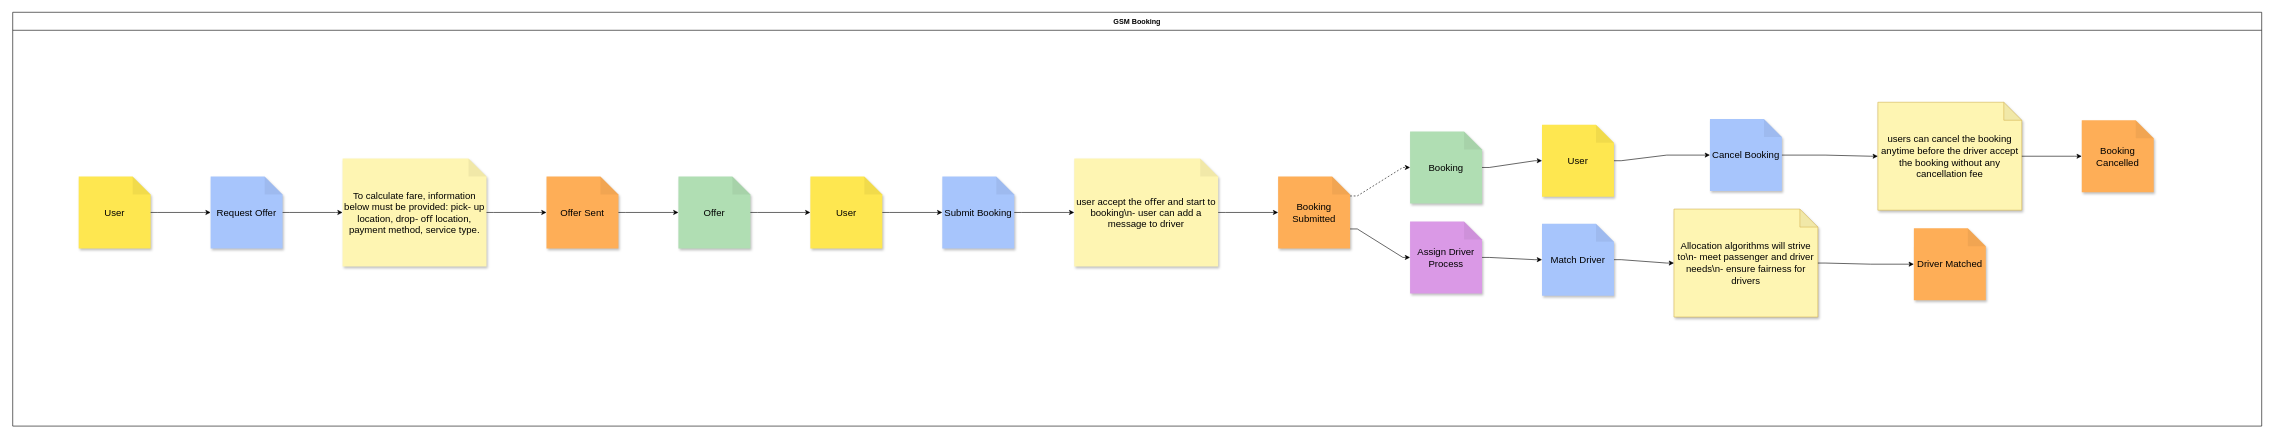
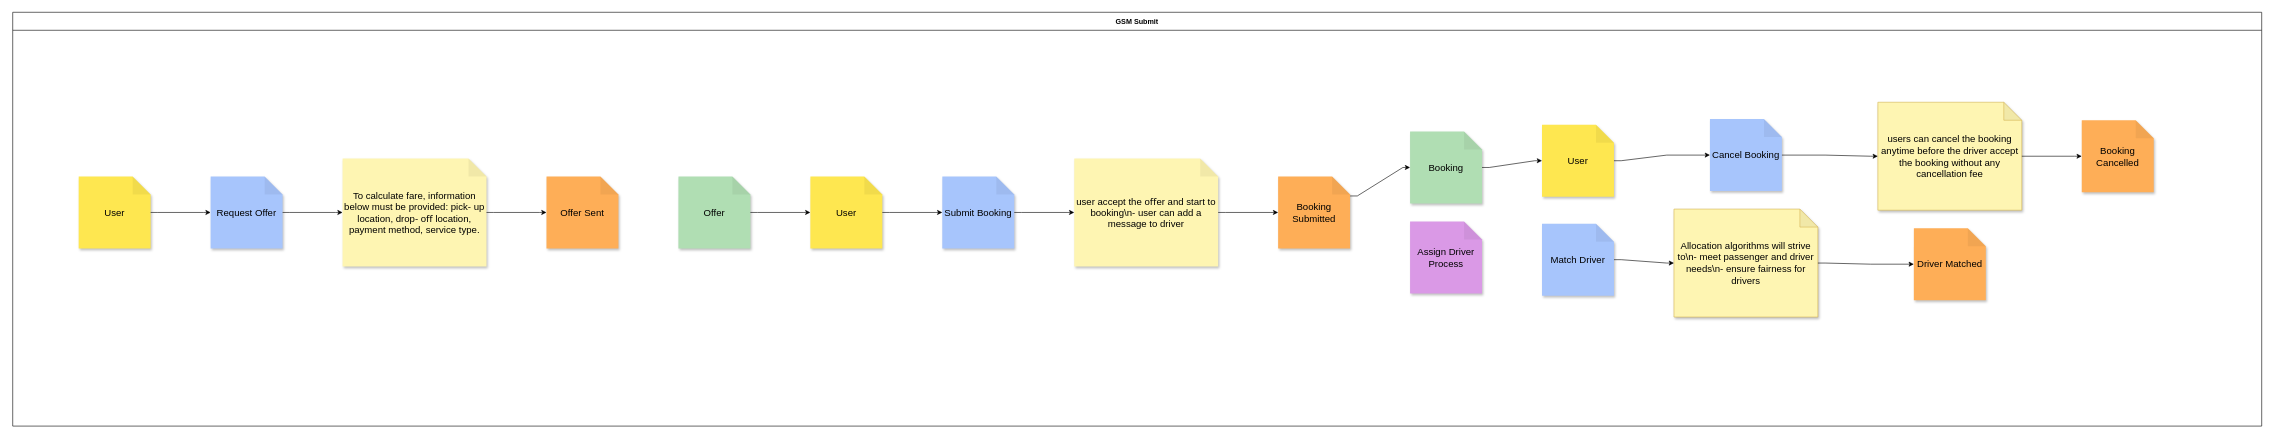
(1137, 22) -> (1137, 22)
(1378, 183) -> (1378, 183)
(646, 213) -> none
(1382, 245) -> none
(1488, 258) -> none
